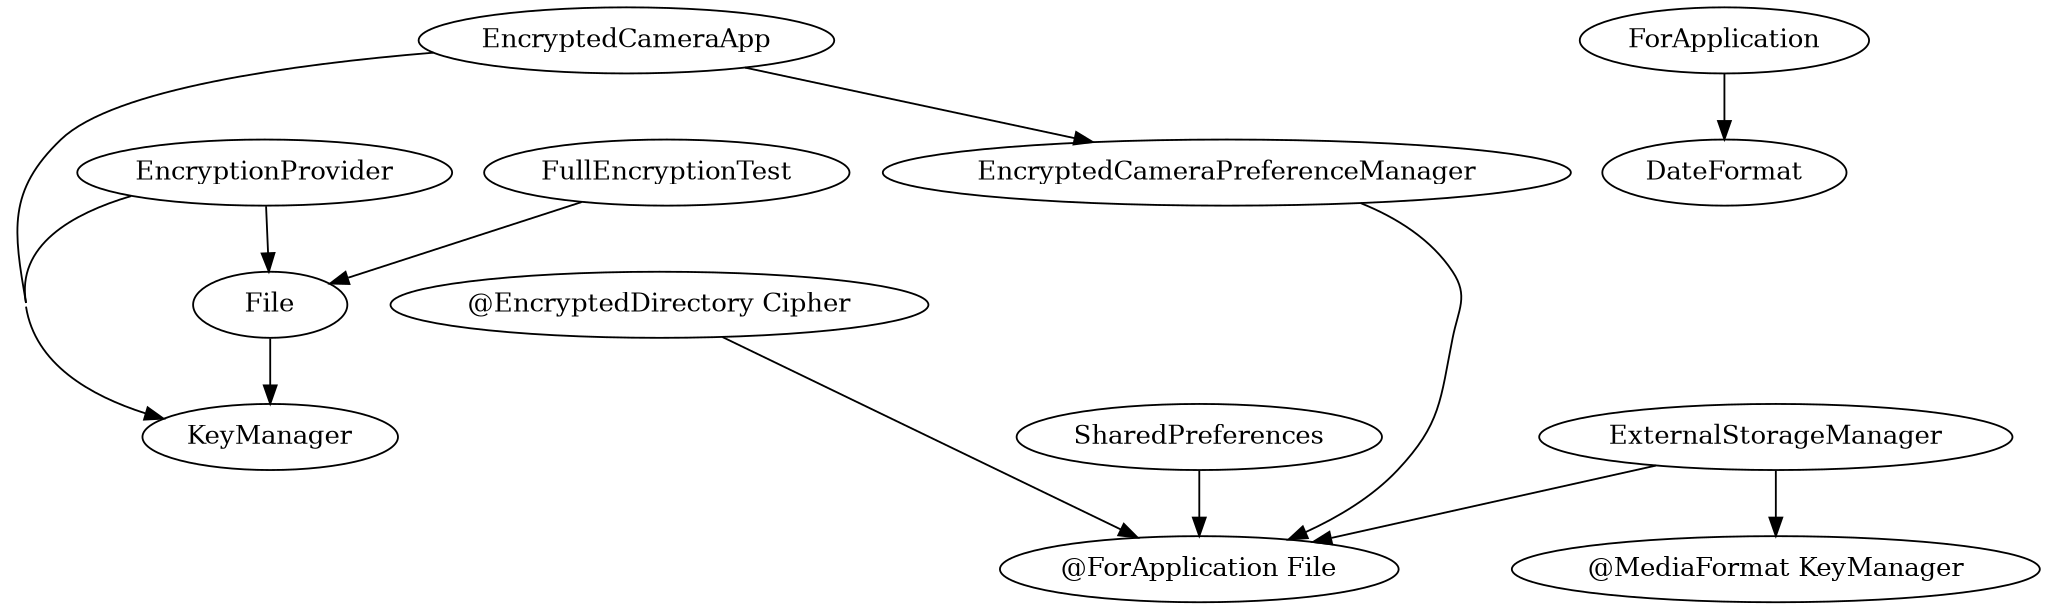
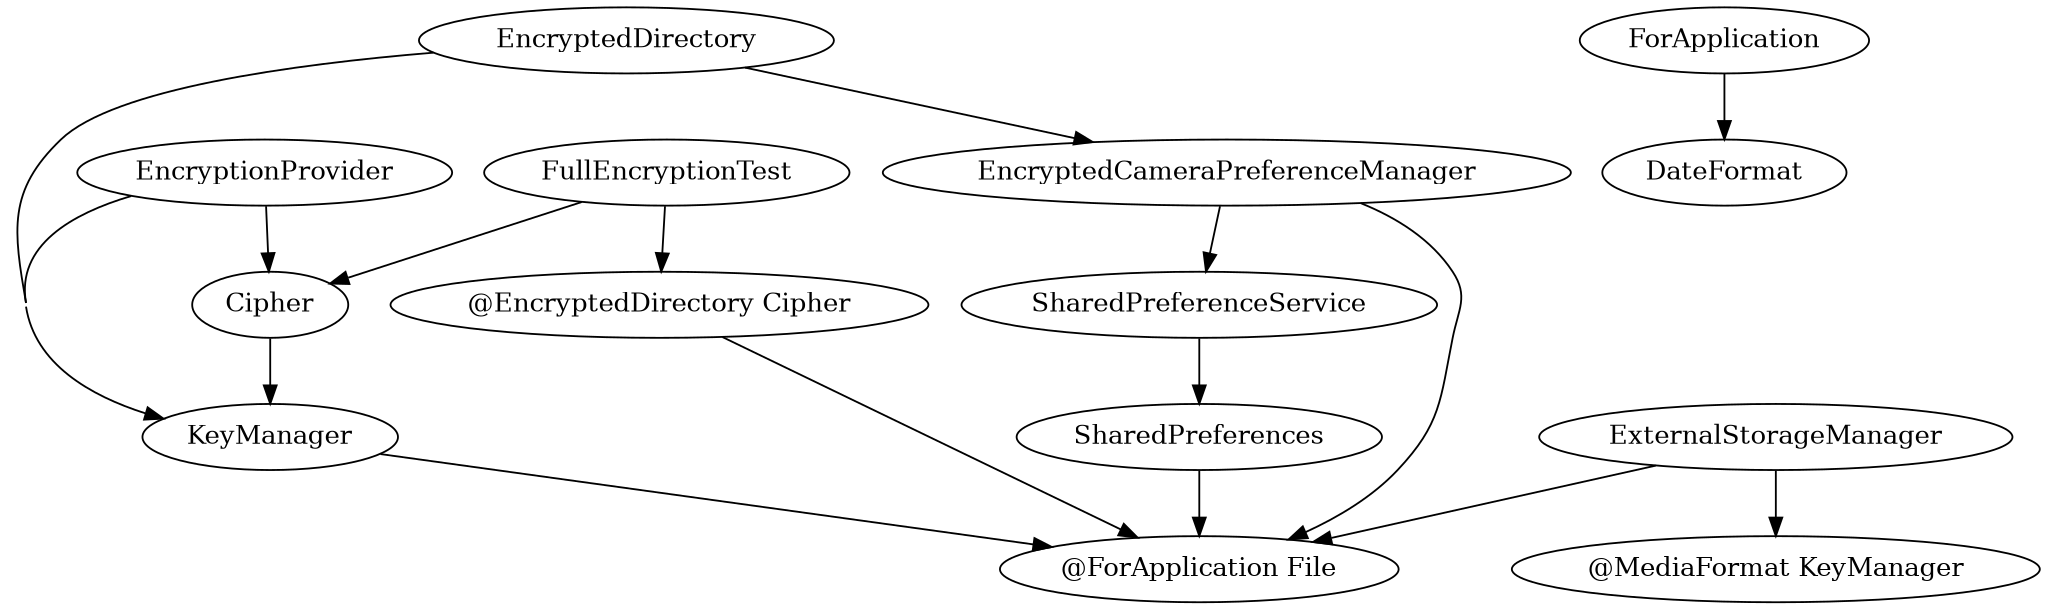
(626, 40) -> (626, 40)
none -> (664, 230)
(270, 305) -> (270, 305)
none -> (1199, 305)
none -> (707, 499)
